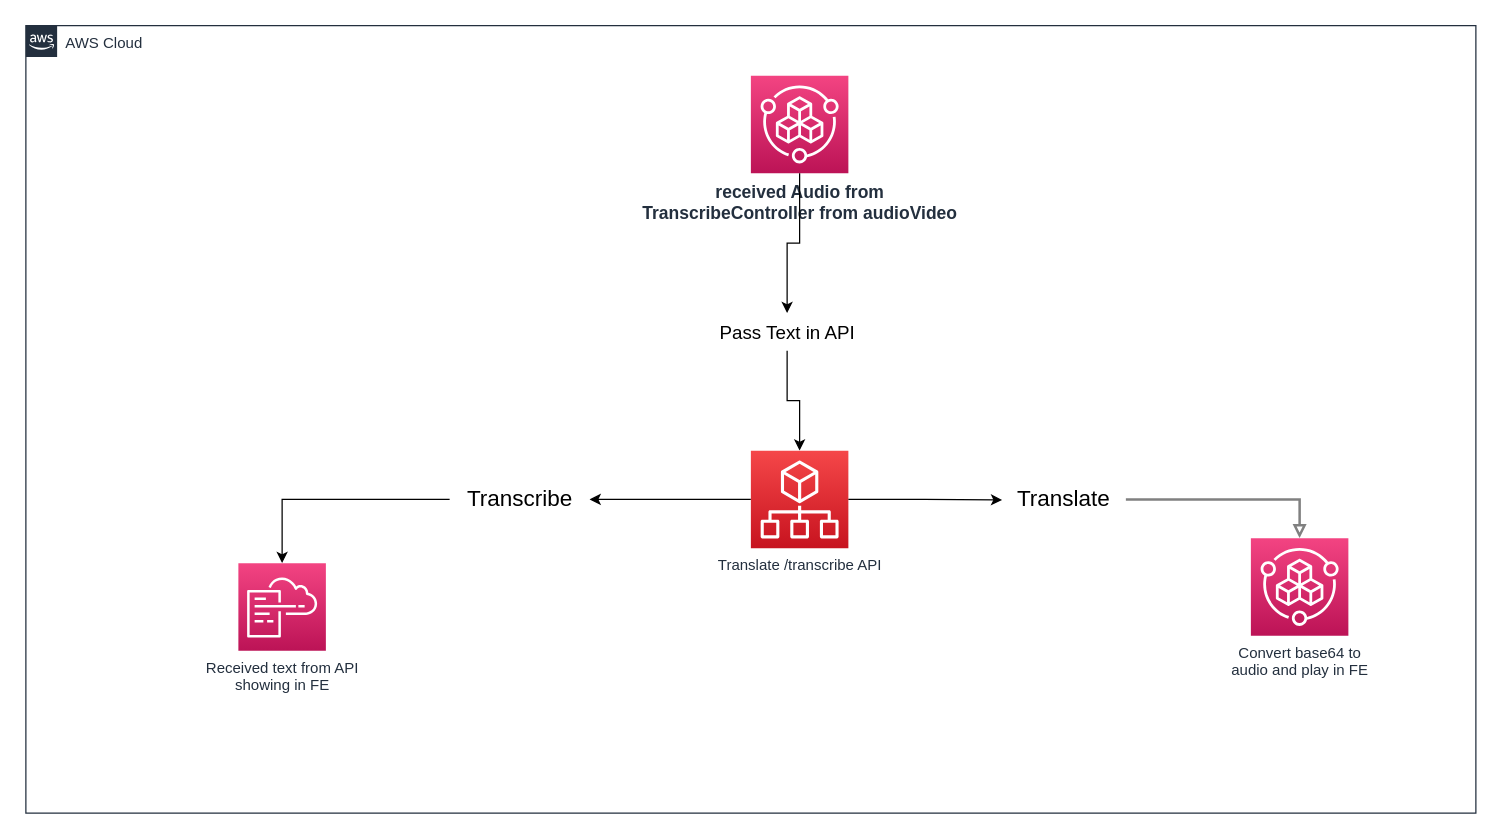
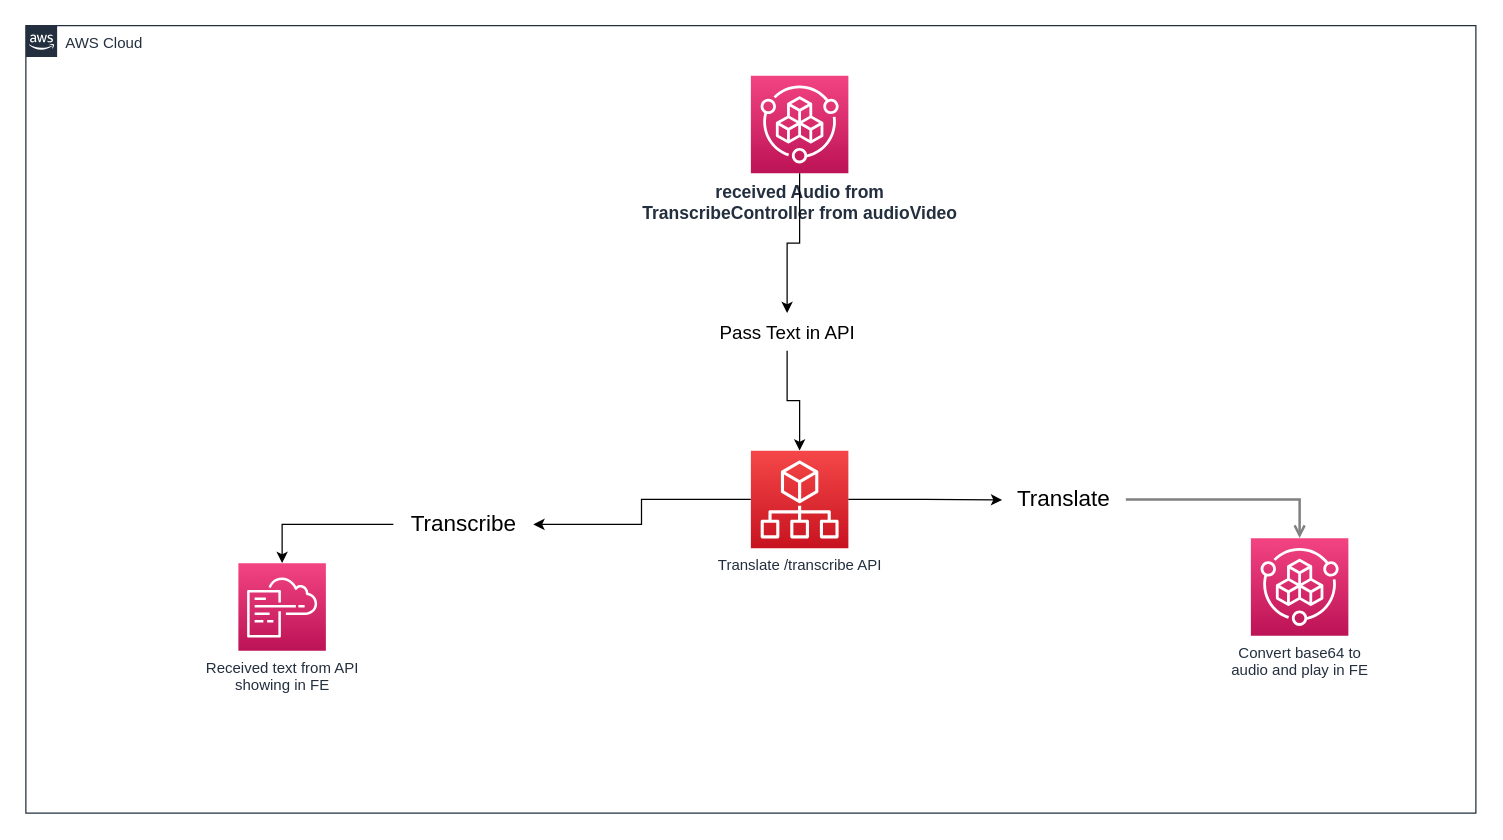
(519, 499) -> (463, 524)
(1299, 523) -> (1299, 528)
